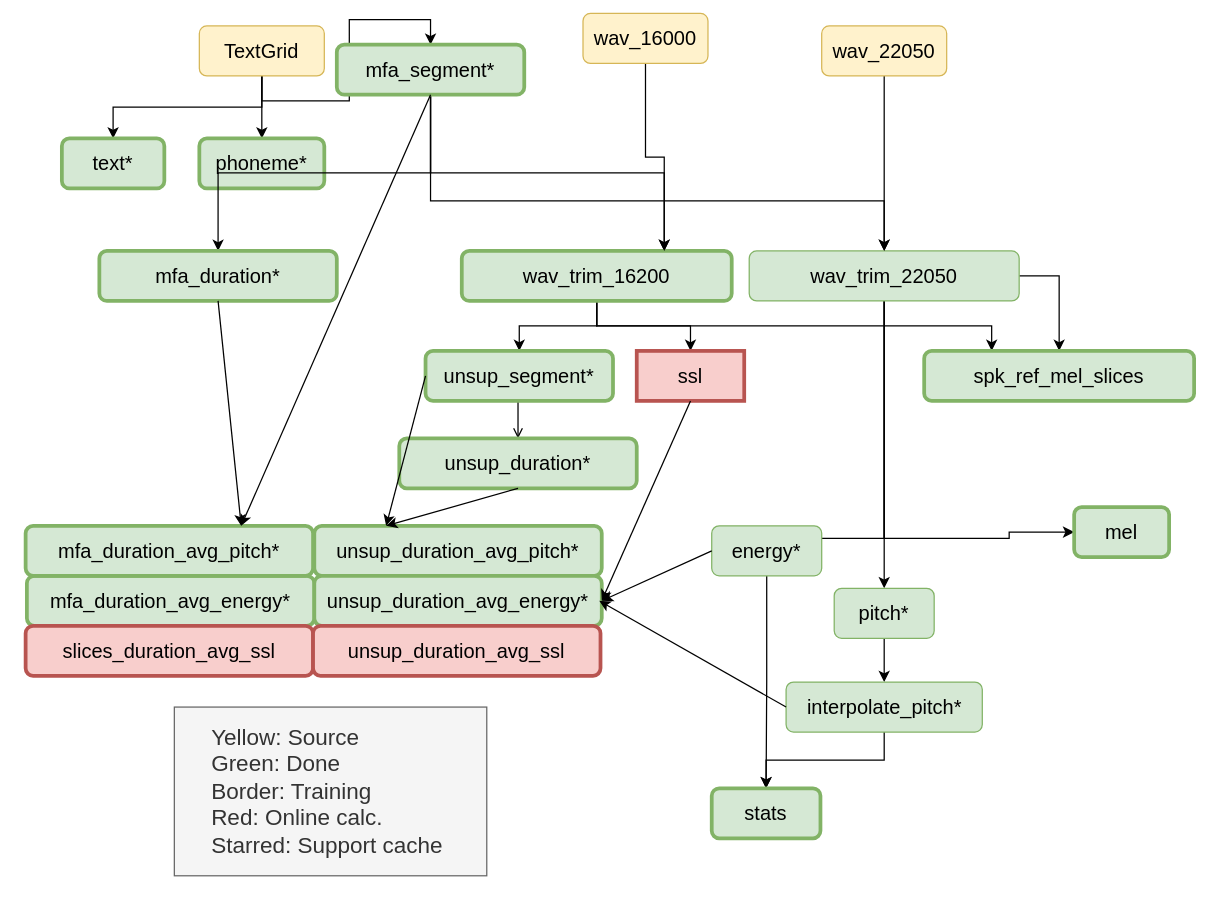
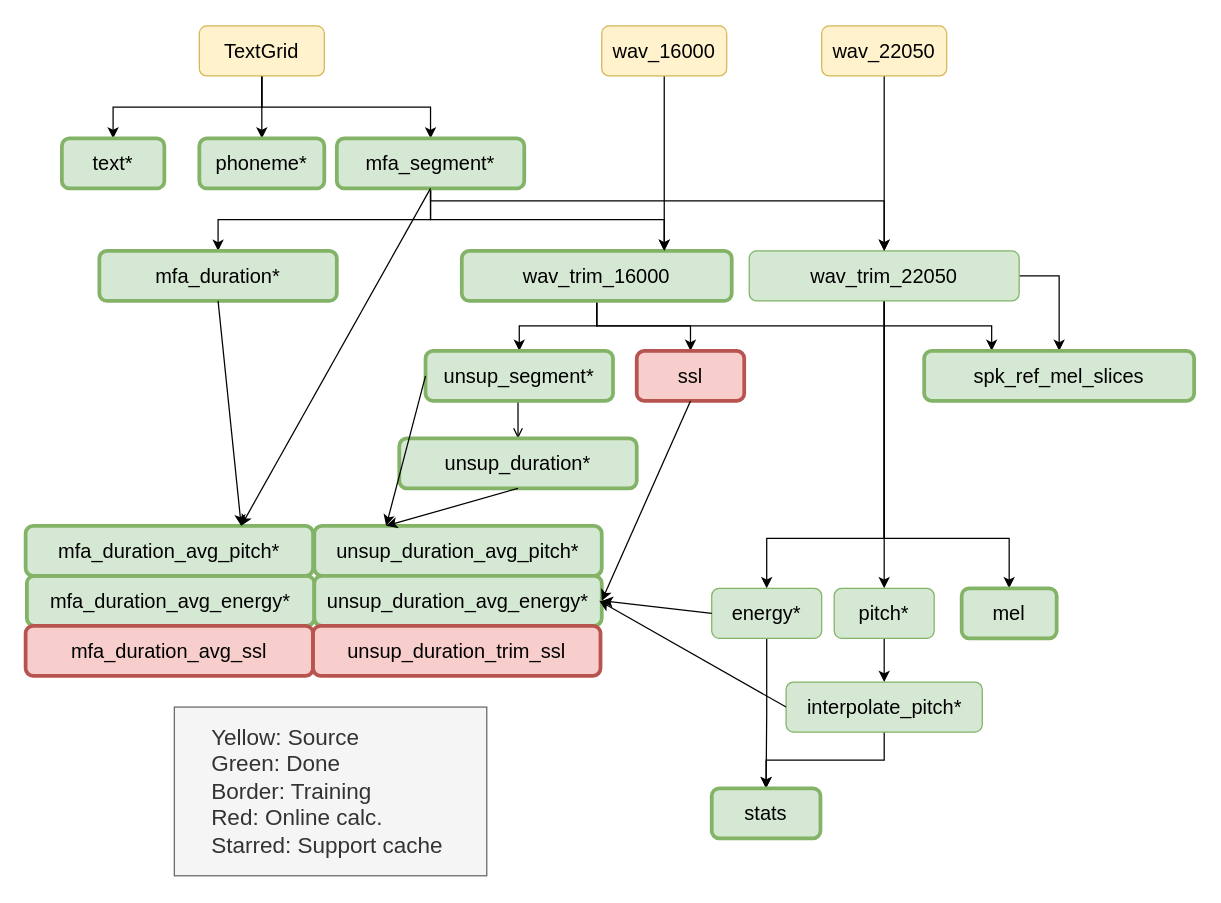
(646, 38) -> (664, 51)
(431, 69) -> (431, 163)
(597, 276) -> (597, 276)
(691, 376) -> (691, 376)
(1122, 532) -> (1009, 613)
(767, 551) -> (767, 613)
(169, 651) -> (169, 651)
(457, 651) -> (457, 651)
